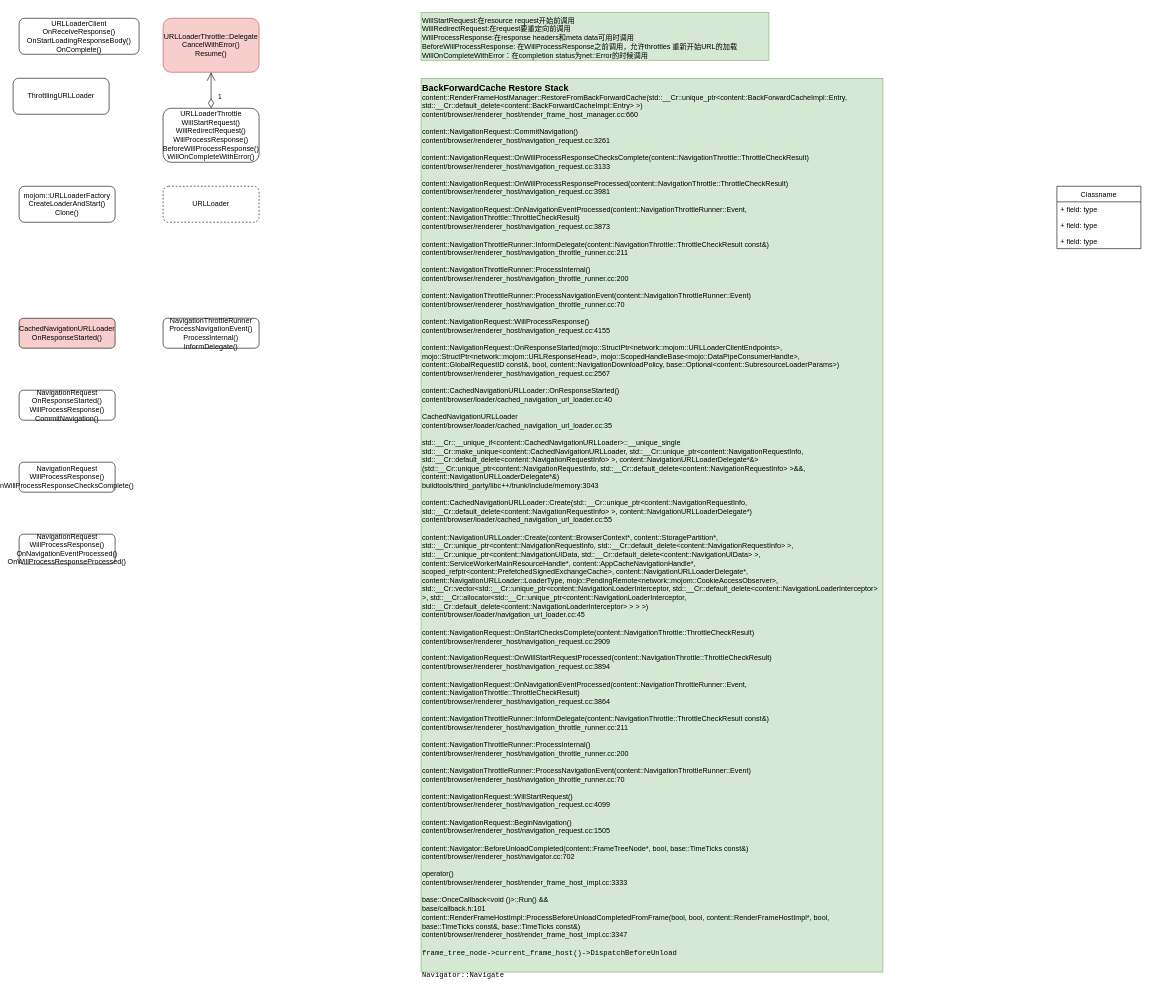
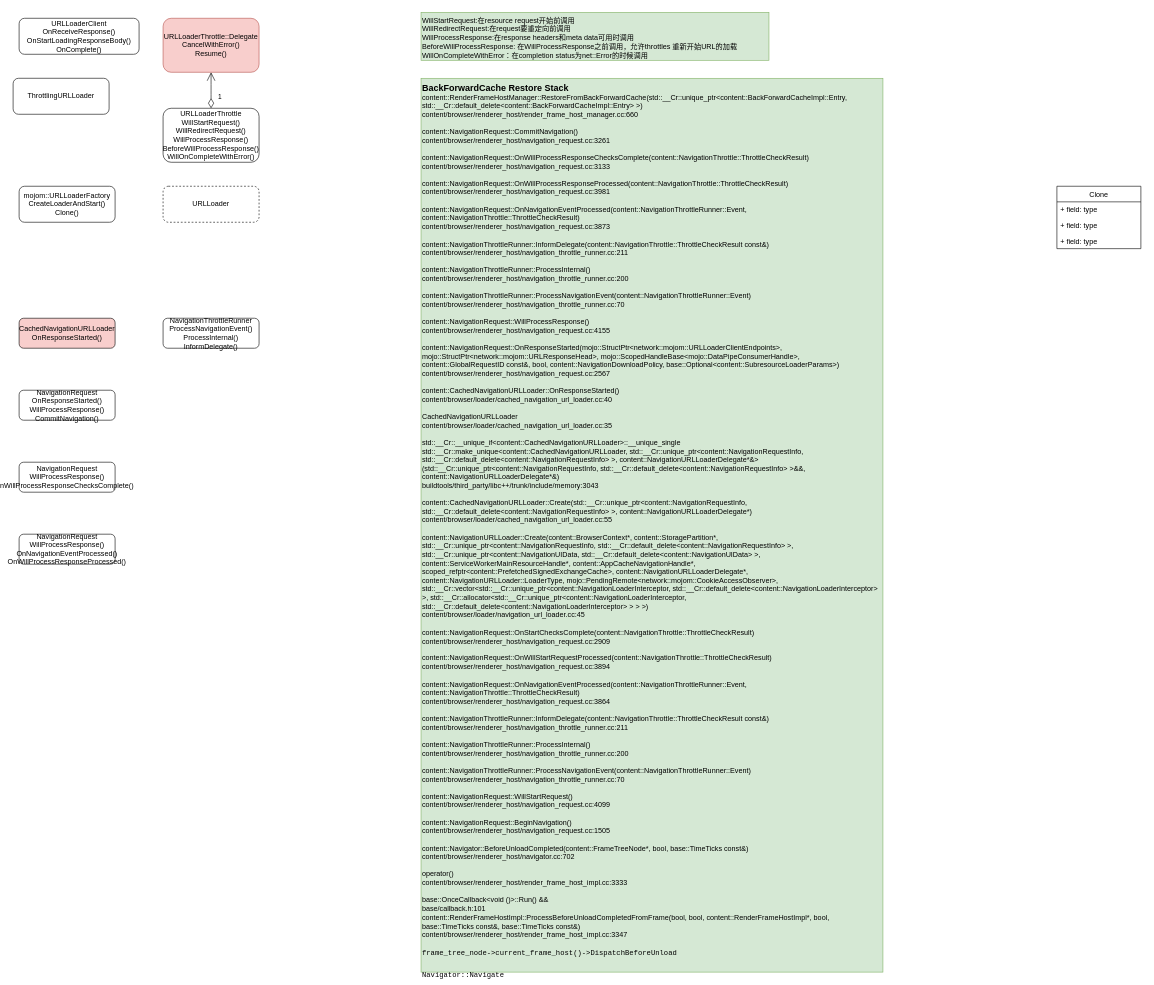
(1099, 194) -> (1099, 194)
